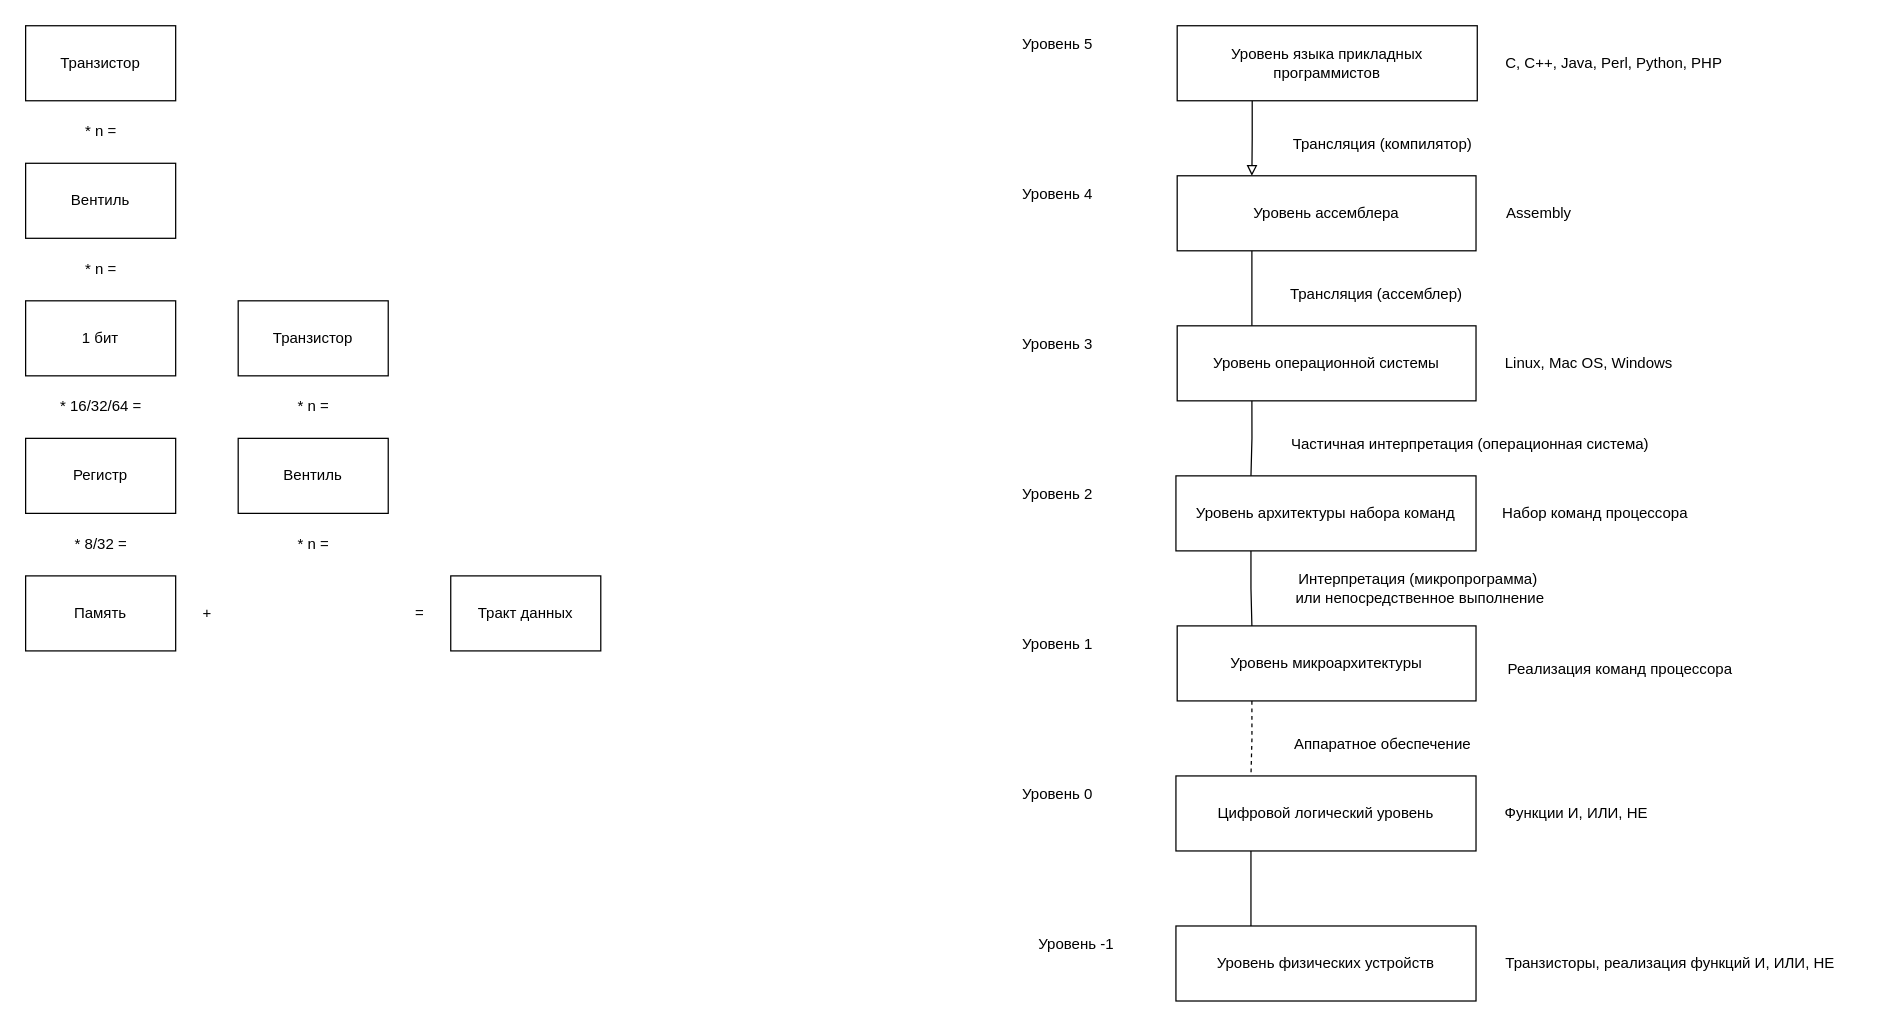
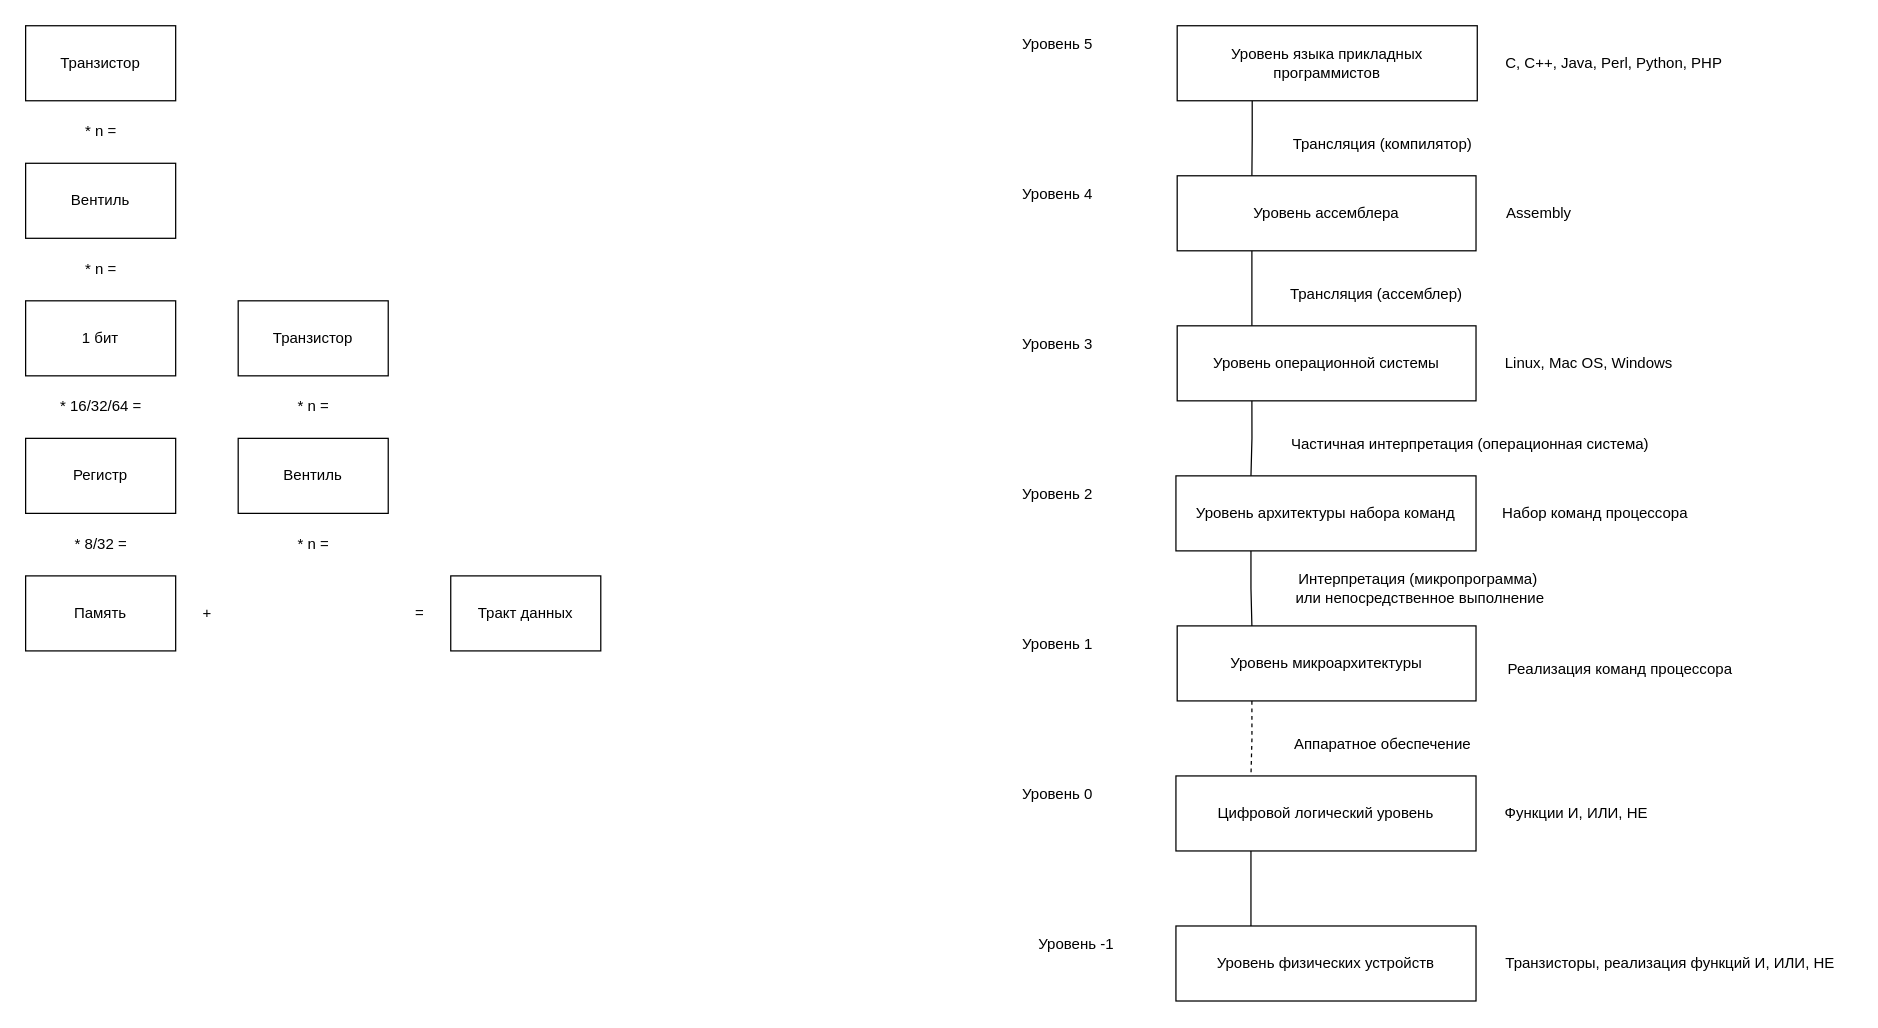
(1252, 164) -> (1252, 169)
